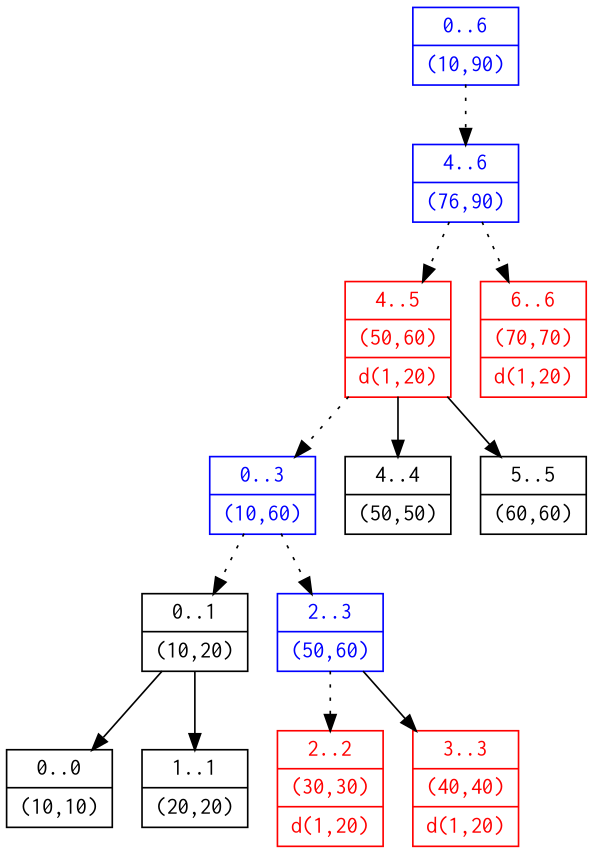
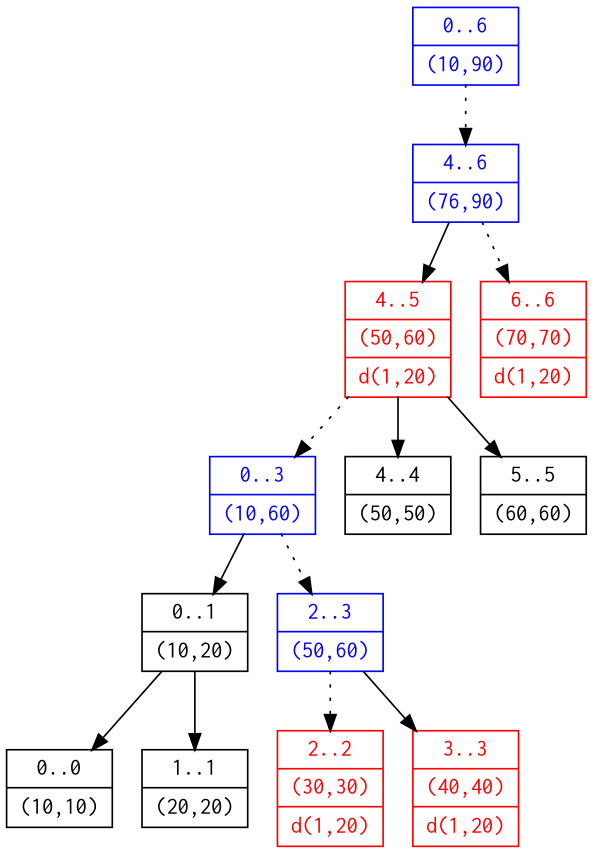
(439, 244) -> (439, 244)
(232, 557) -> (232, 557)
